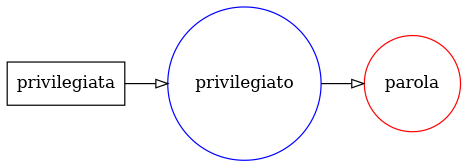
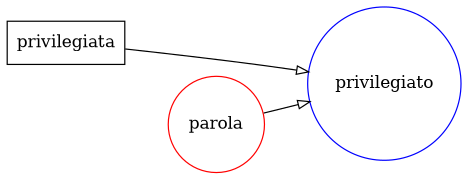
(336, 84) -> (281, 109)
